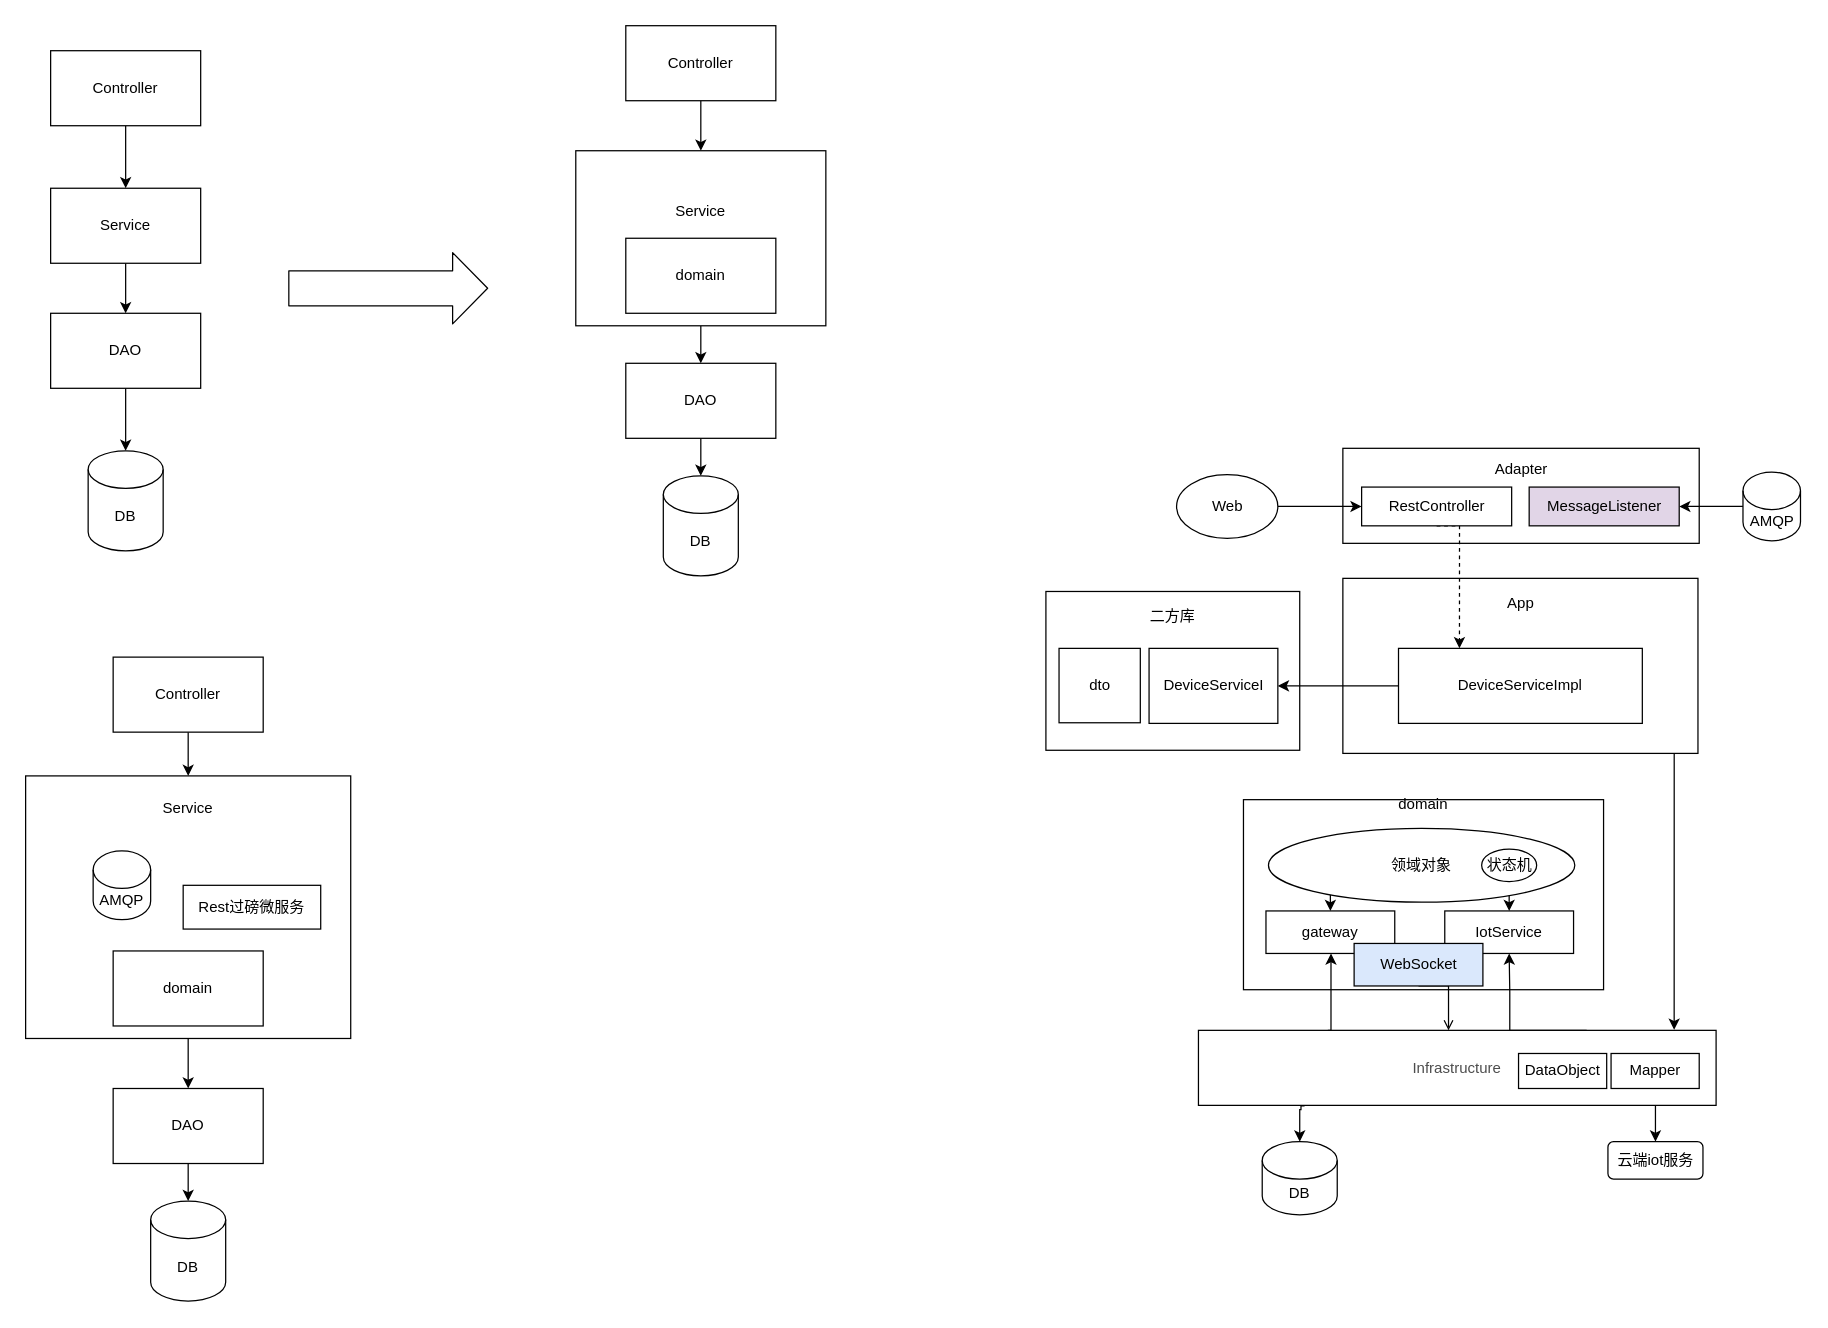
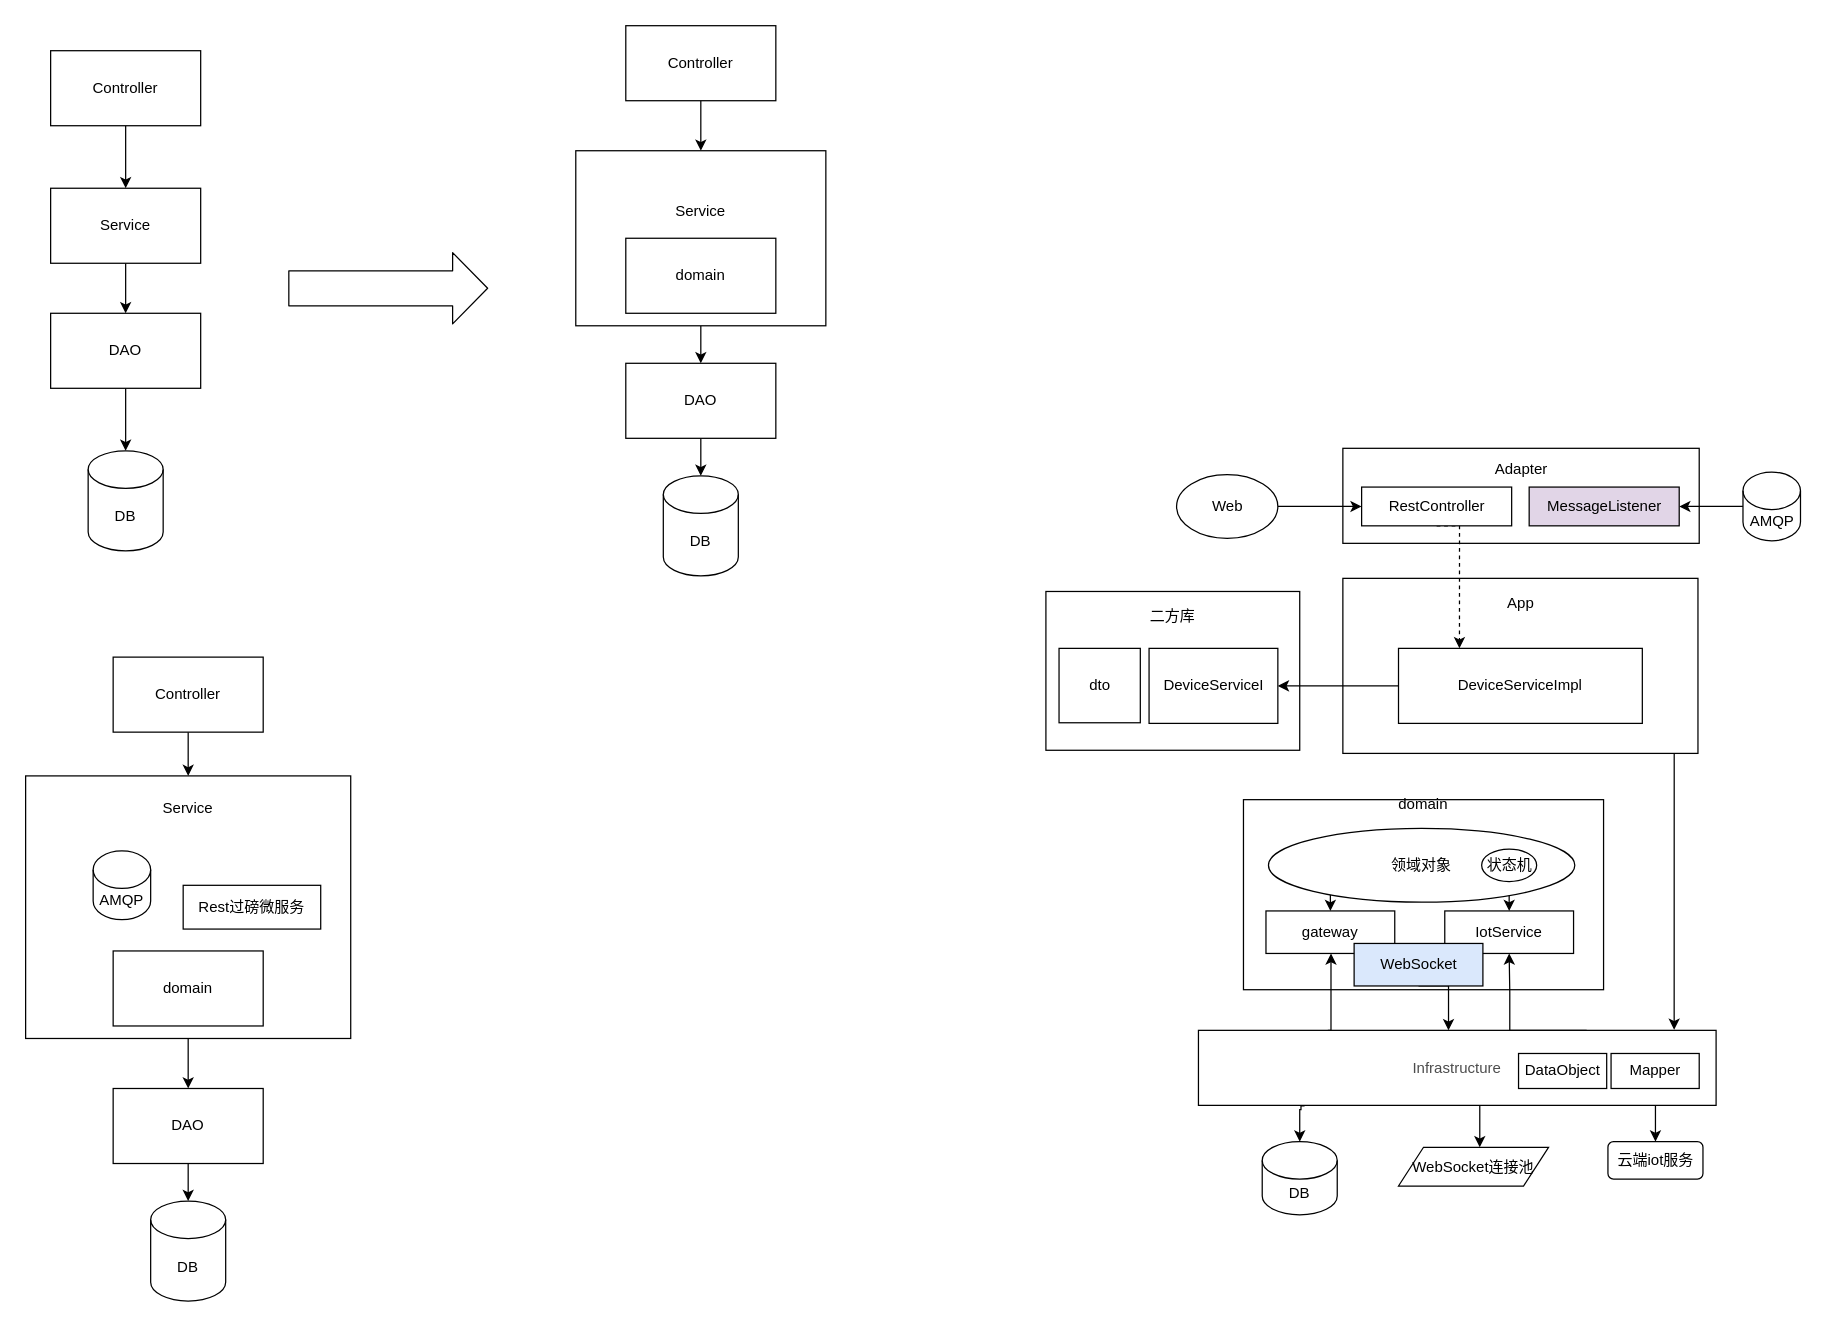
(1448, 1023) -> (1448, 1020)
none -> (1479, 1120)
none -> (1473, 1166)
